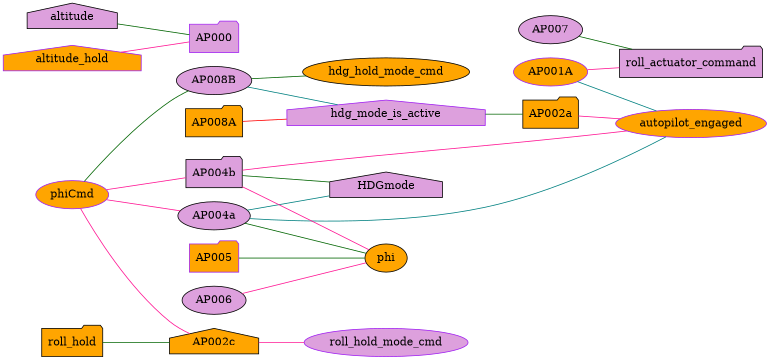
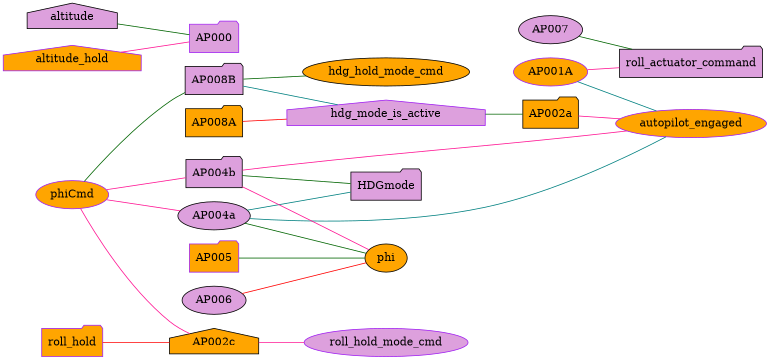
(214, 81) -> (214, 81)
(386, 186) -> (386, 186)
(304, 278) -> (304, 278)
(72, 342) -> (72, 342)
(136, 342) -> (136, 342)
